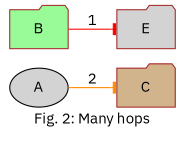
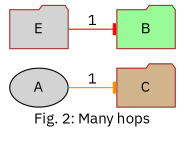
(90, 29) -> (90, 29)
(93, 80) -> (93, 80)
